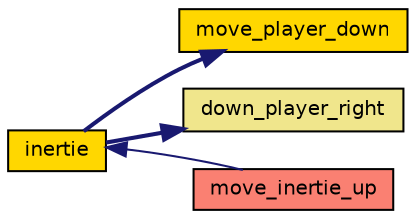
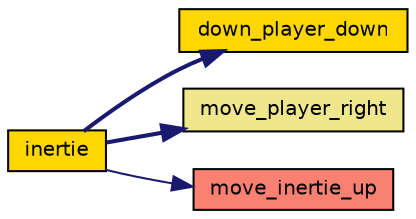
(293, 31) -> (293, 31)
(293, 110) -> (293, 110)
(185, 158) -> (139, 177)
